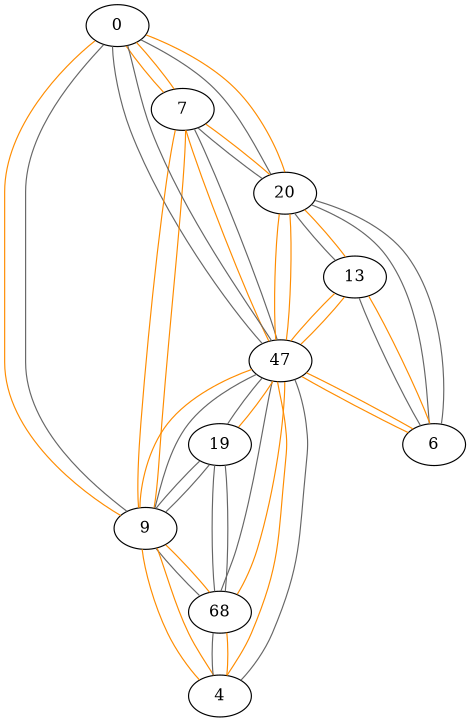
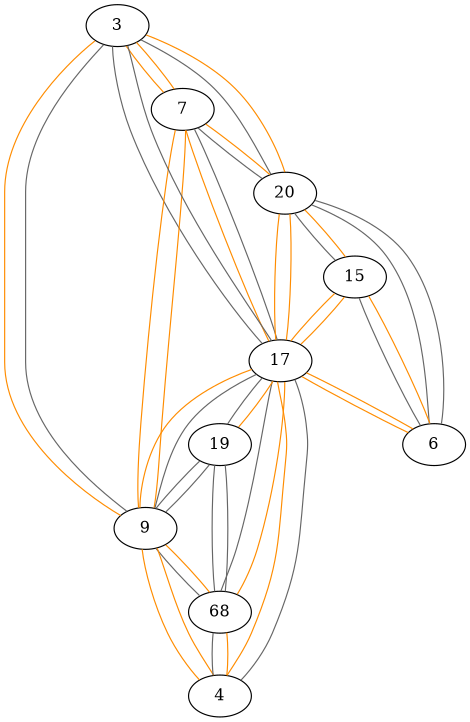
(118, 26) -> (118, 26)
(355, 277) -> (355, 277)
(280, 361) -> (280, 361)
